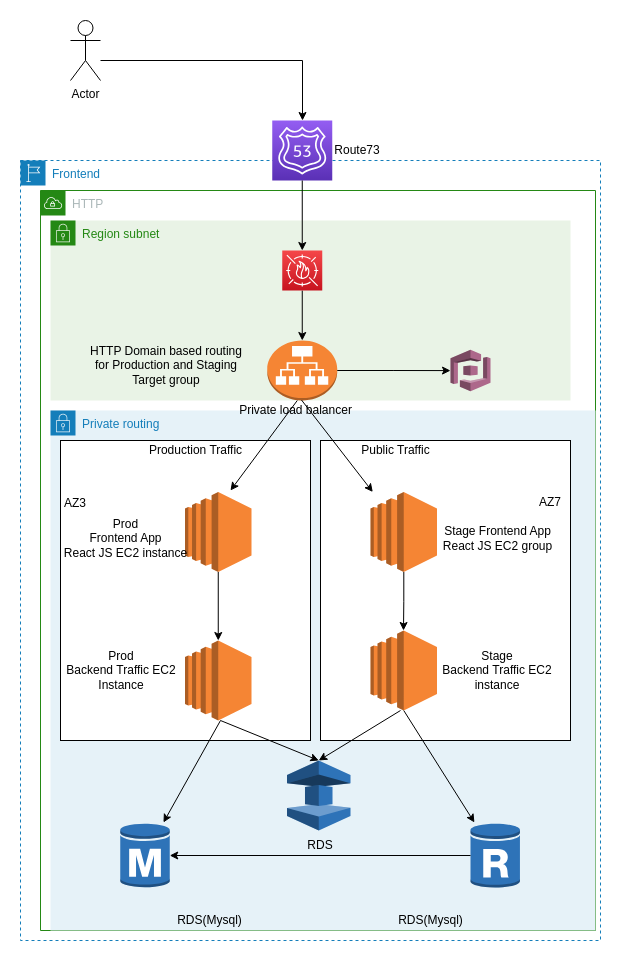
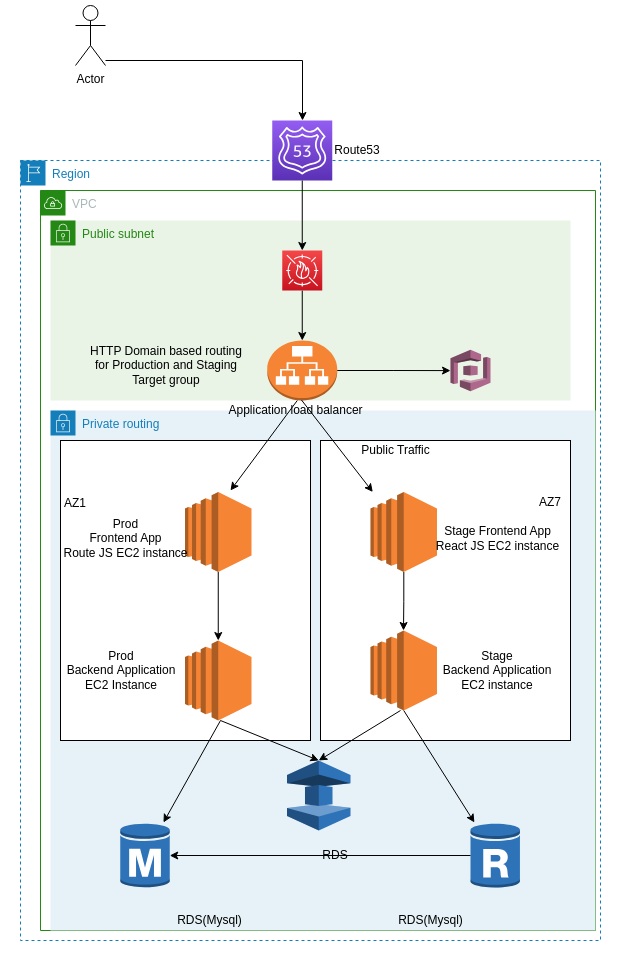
(86, 51) -> (91, 36)
(358, 151) -> (358, 151)
(79, 175) -> (71, 175)
(86, 205) -> (83, 205)
(123, 235) -> (122, 235)
(296, 411) -> (296, 411)
(196, 451) -> none
(76, 504) -> (76, 504)
(126, 539) -> (126, 539)
(498, 539) -> (498, 539)
(122, 671) -> (122, 671)
(498, 671) -> (498, 671)
(321, 846) -> (336, 856)
